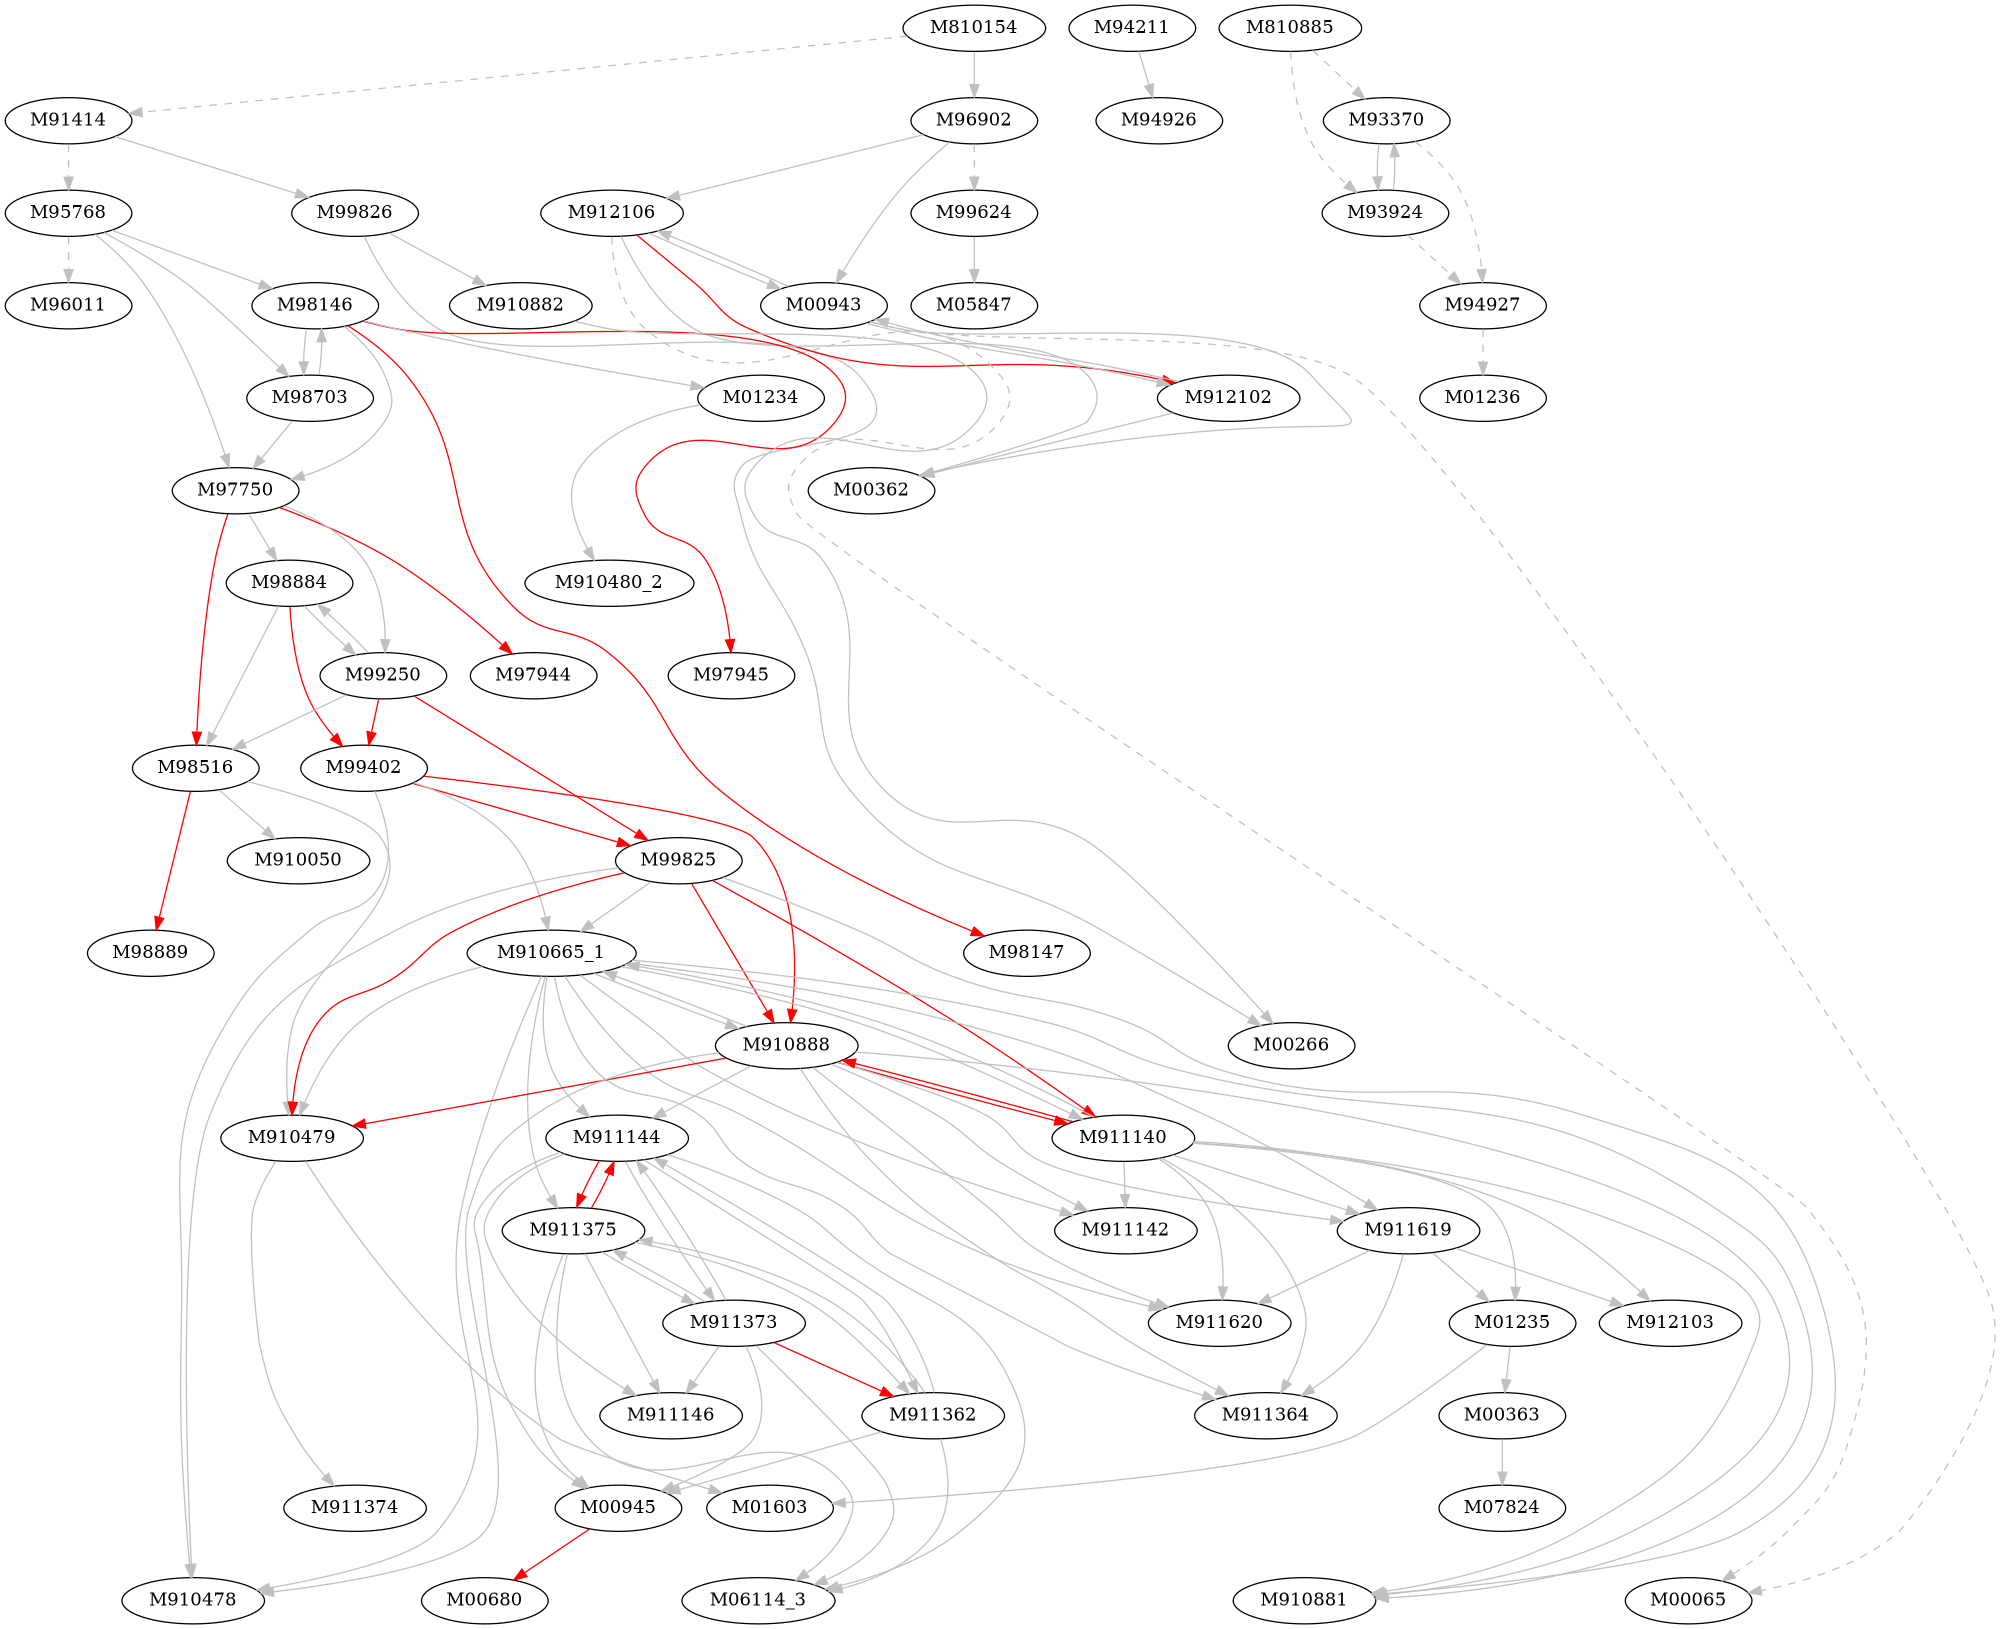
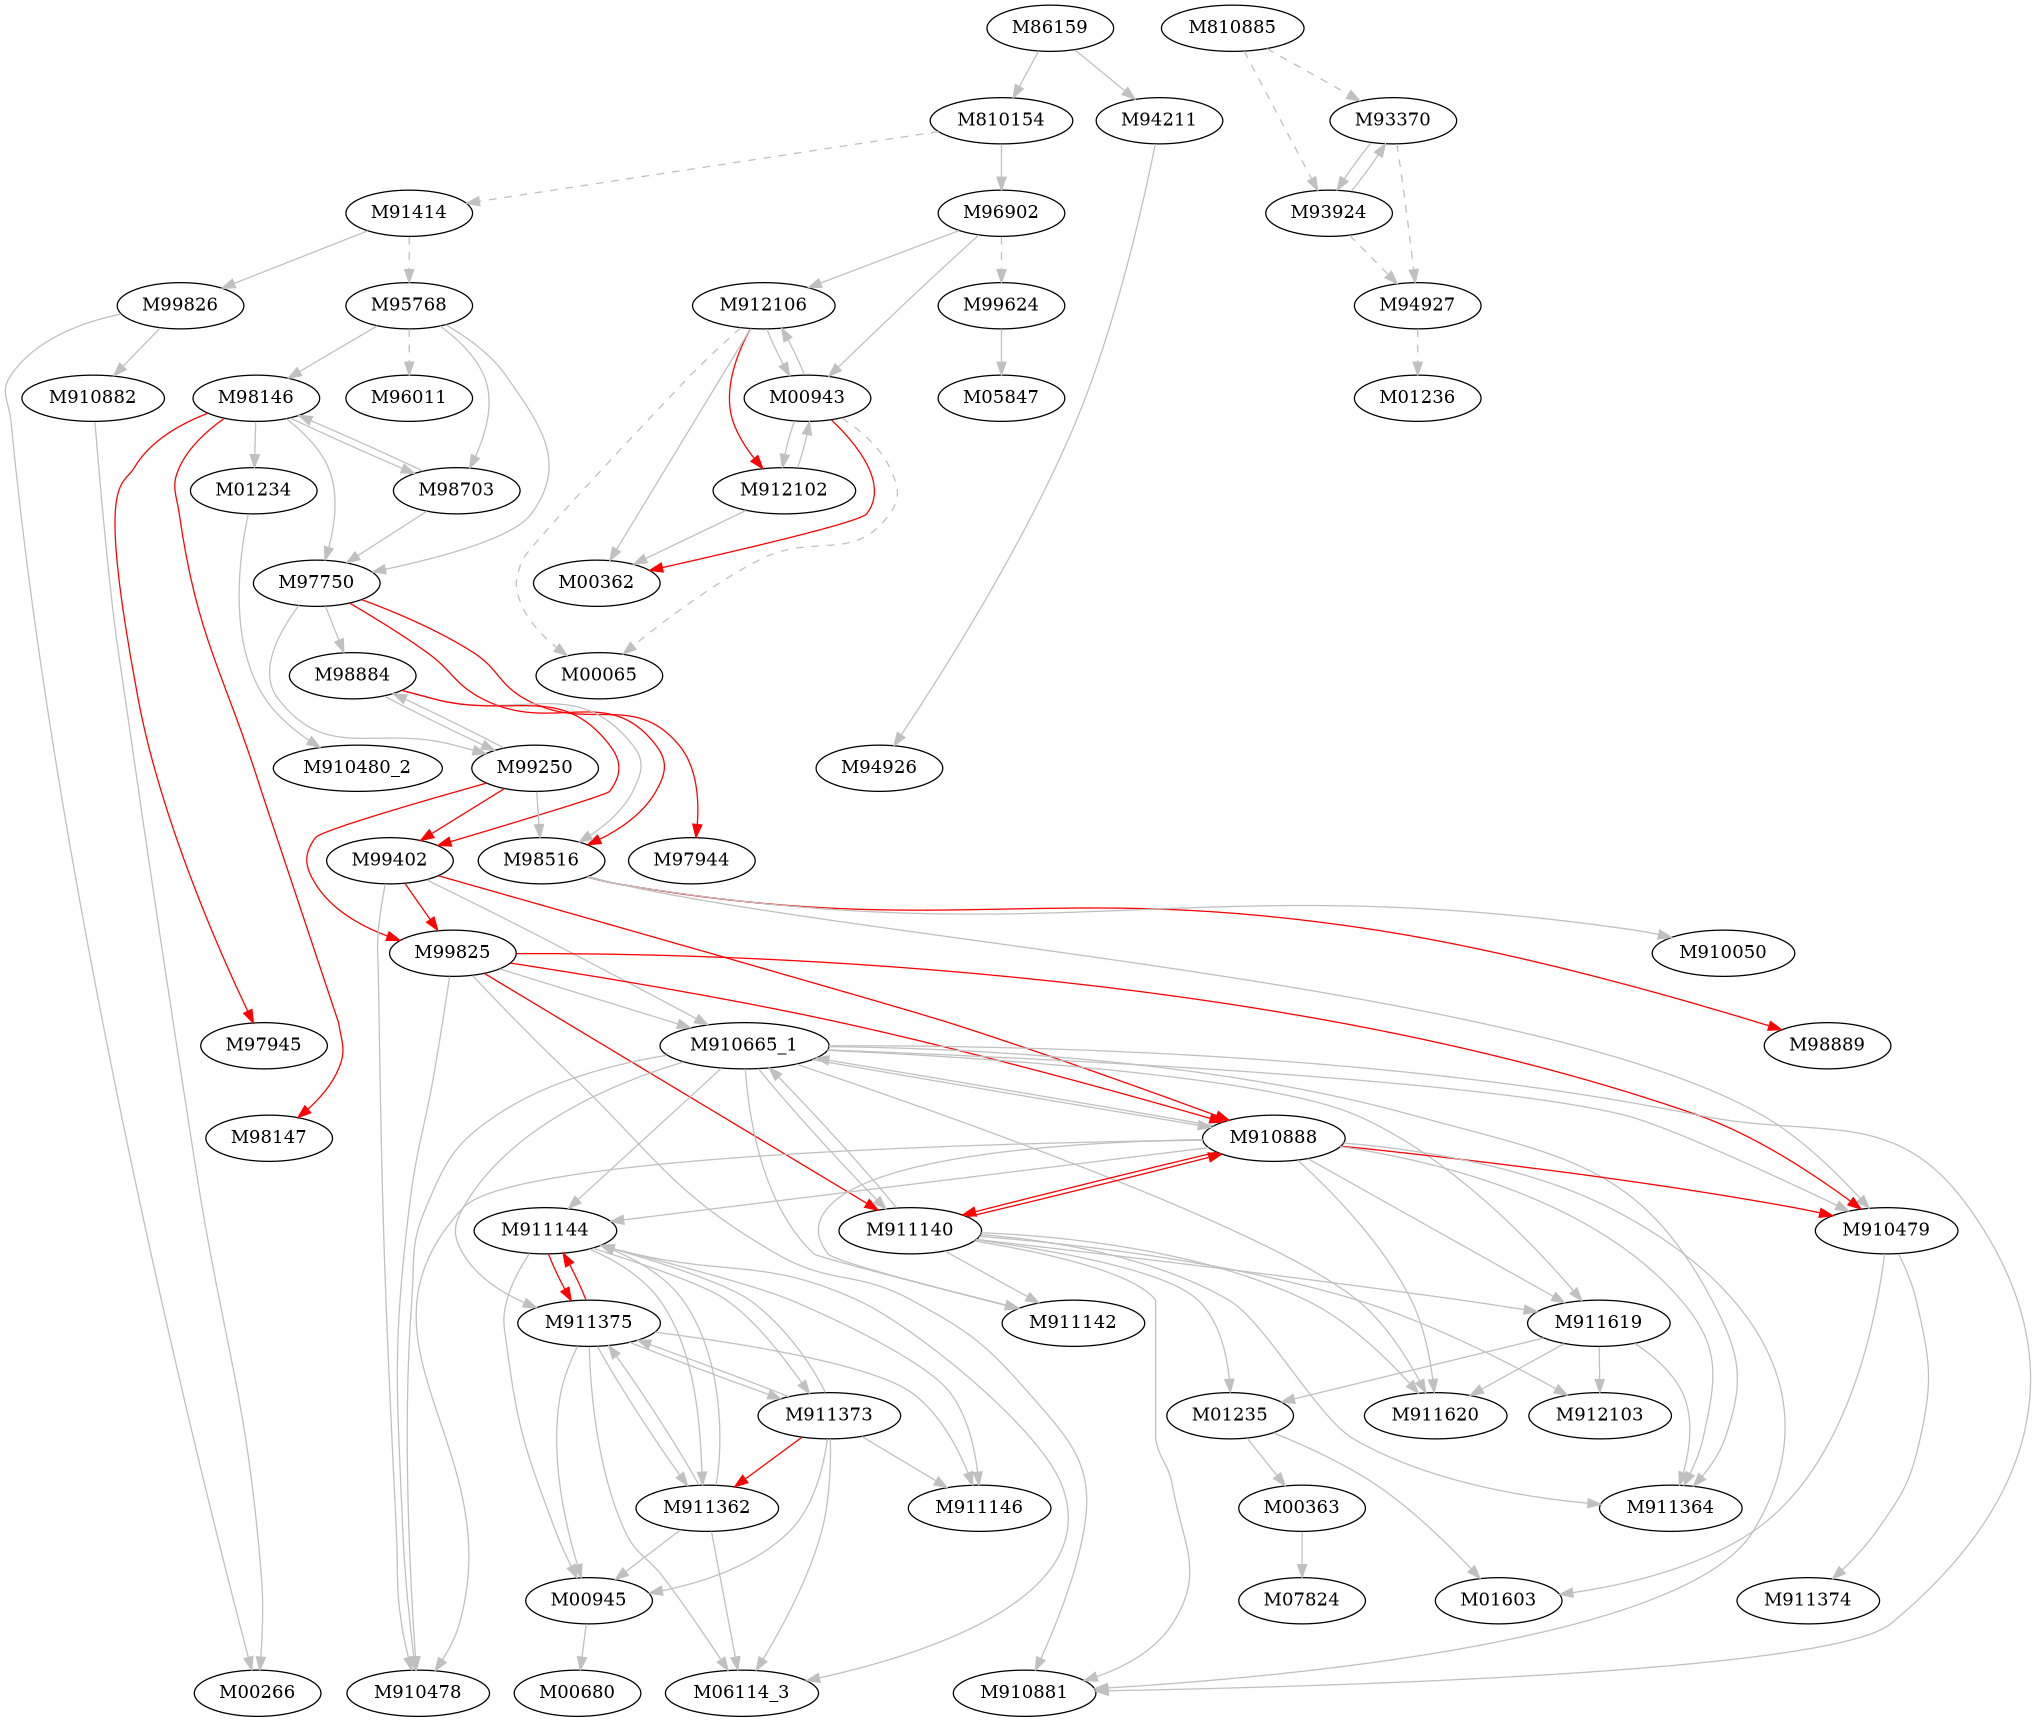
none -> (1050, 28)
(1322, 387) -> (818, 530)
(557, 1551) -> (584, 1641)
